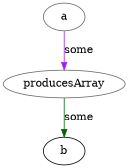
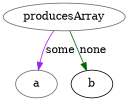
(64, 47) -> (45, 46)
(79, 118) -> (93, 50)
